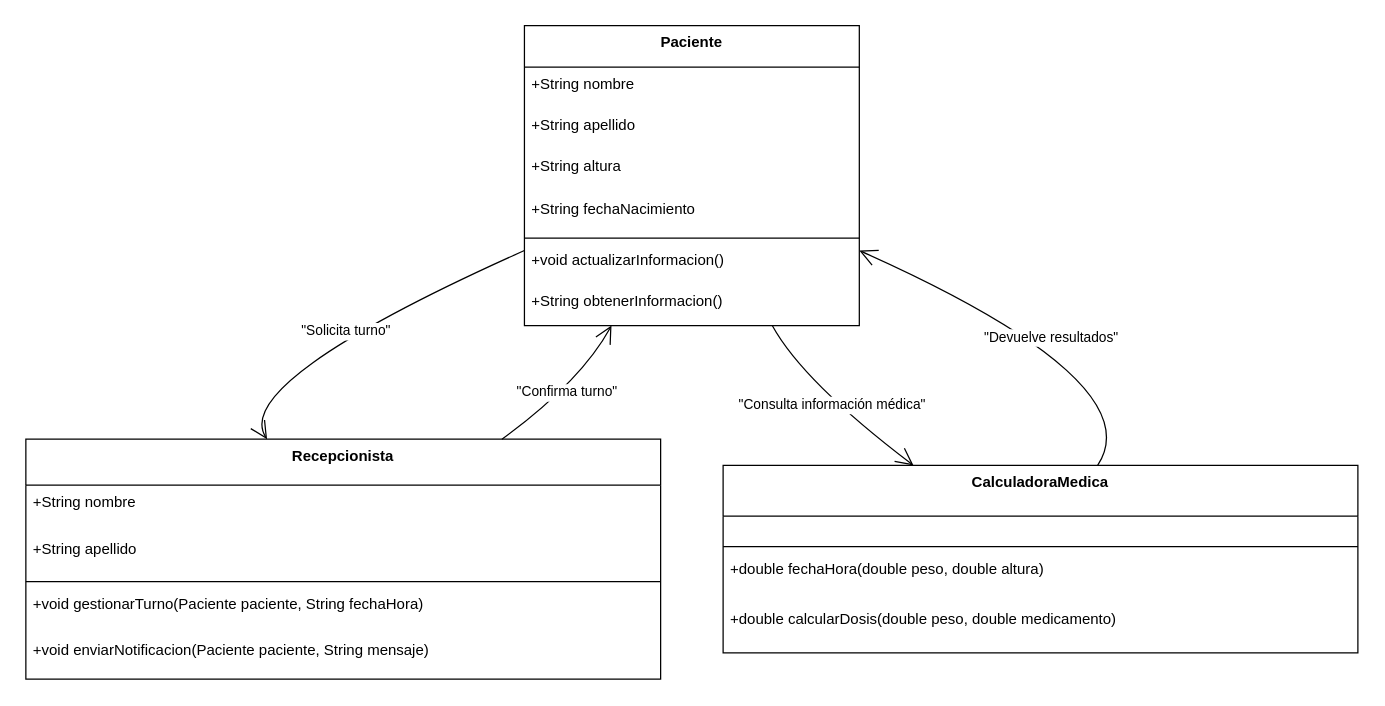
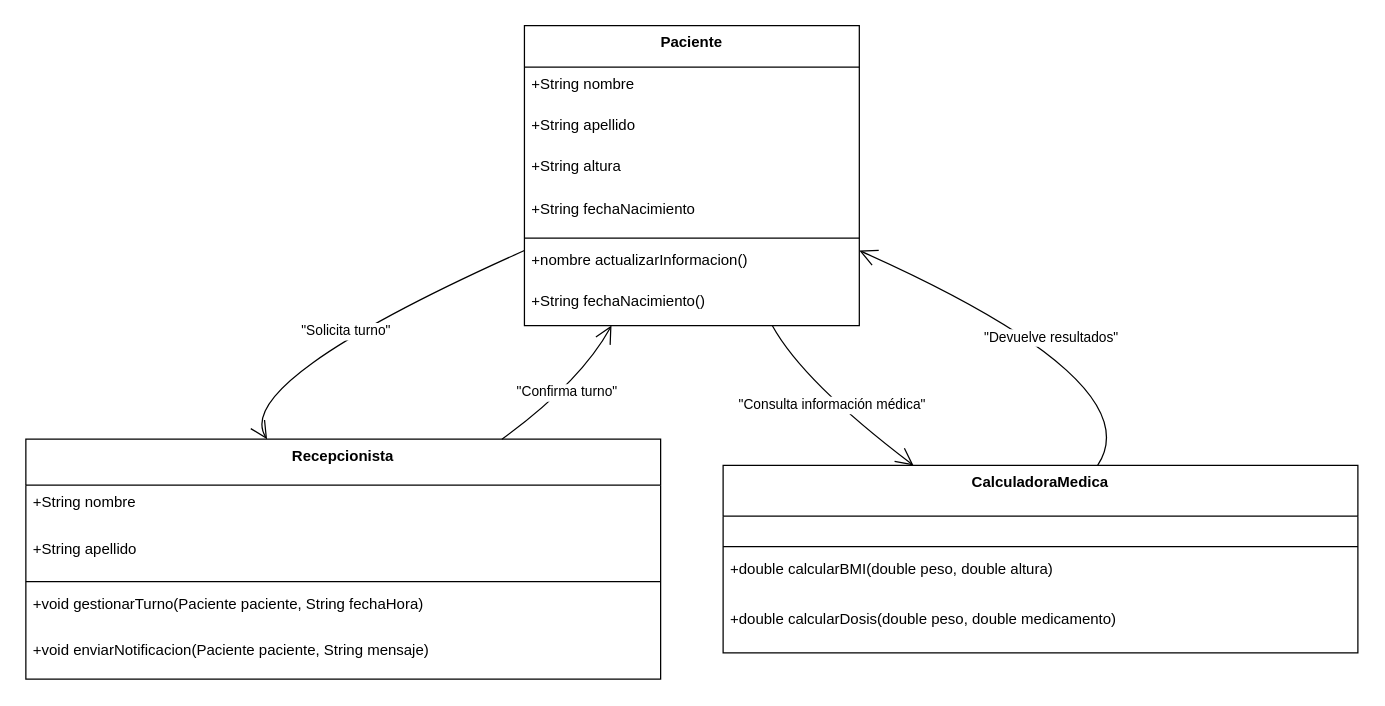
(643, 260) -> (654, 260)
(643, 301) -> (628, 301)
(901, 569) -> (906, 569)
